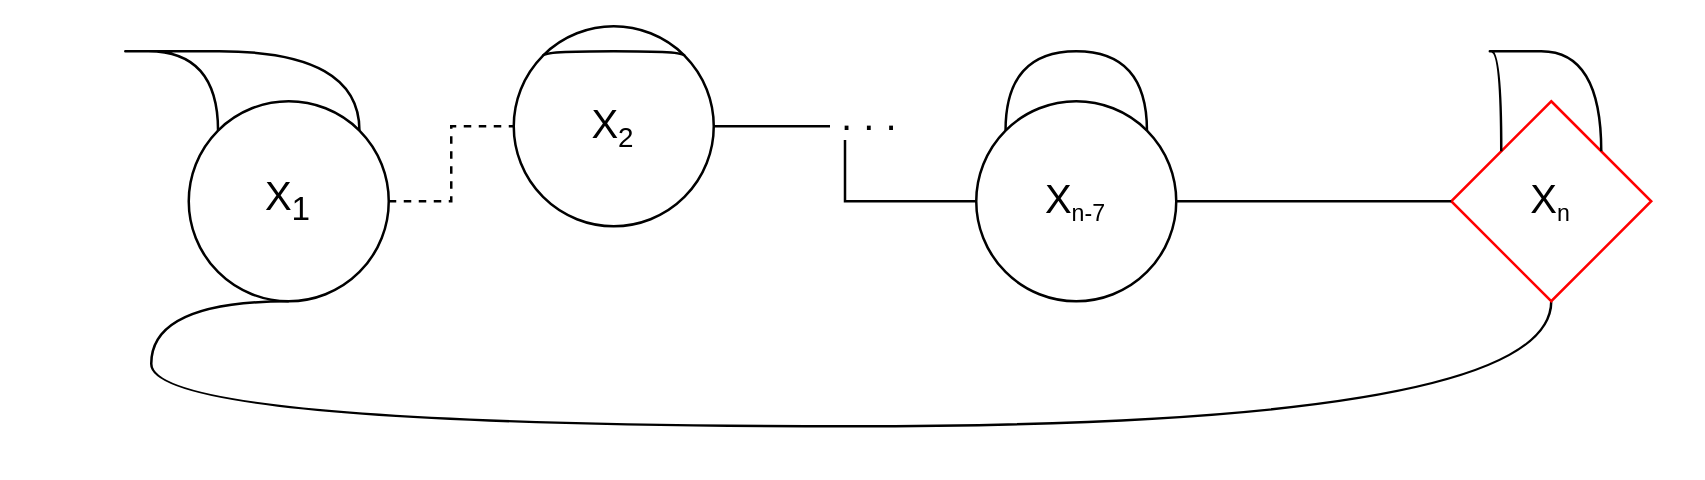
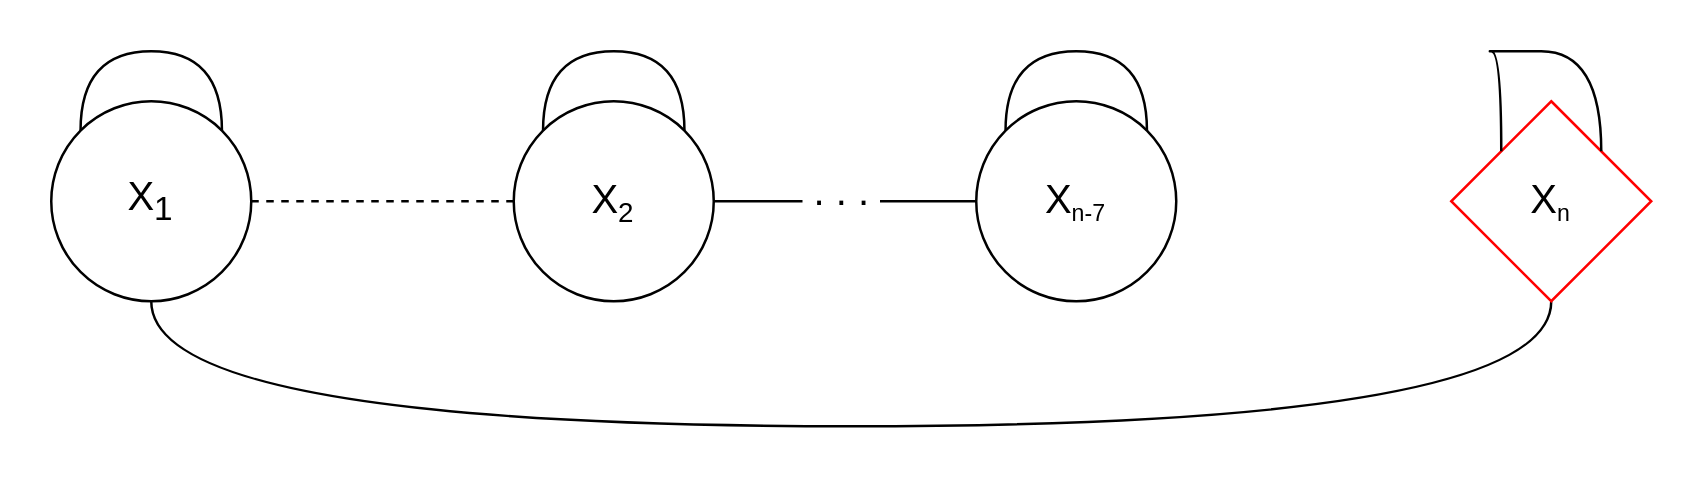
(614, 126) -> (614, 201)
(289, 201) -> (151, 201)
(1313, 201) -> none
